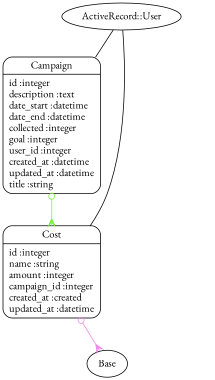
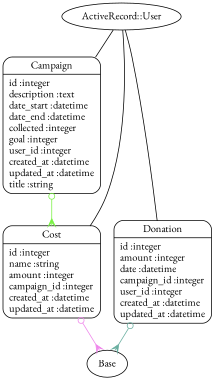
none -> (163, 272)
(45, 297) -> (49, 297)
